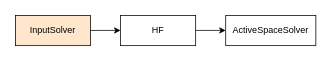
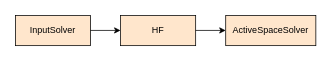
(158, 30) -> (158, 30)
(270, 30) -> (270, 30)
